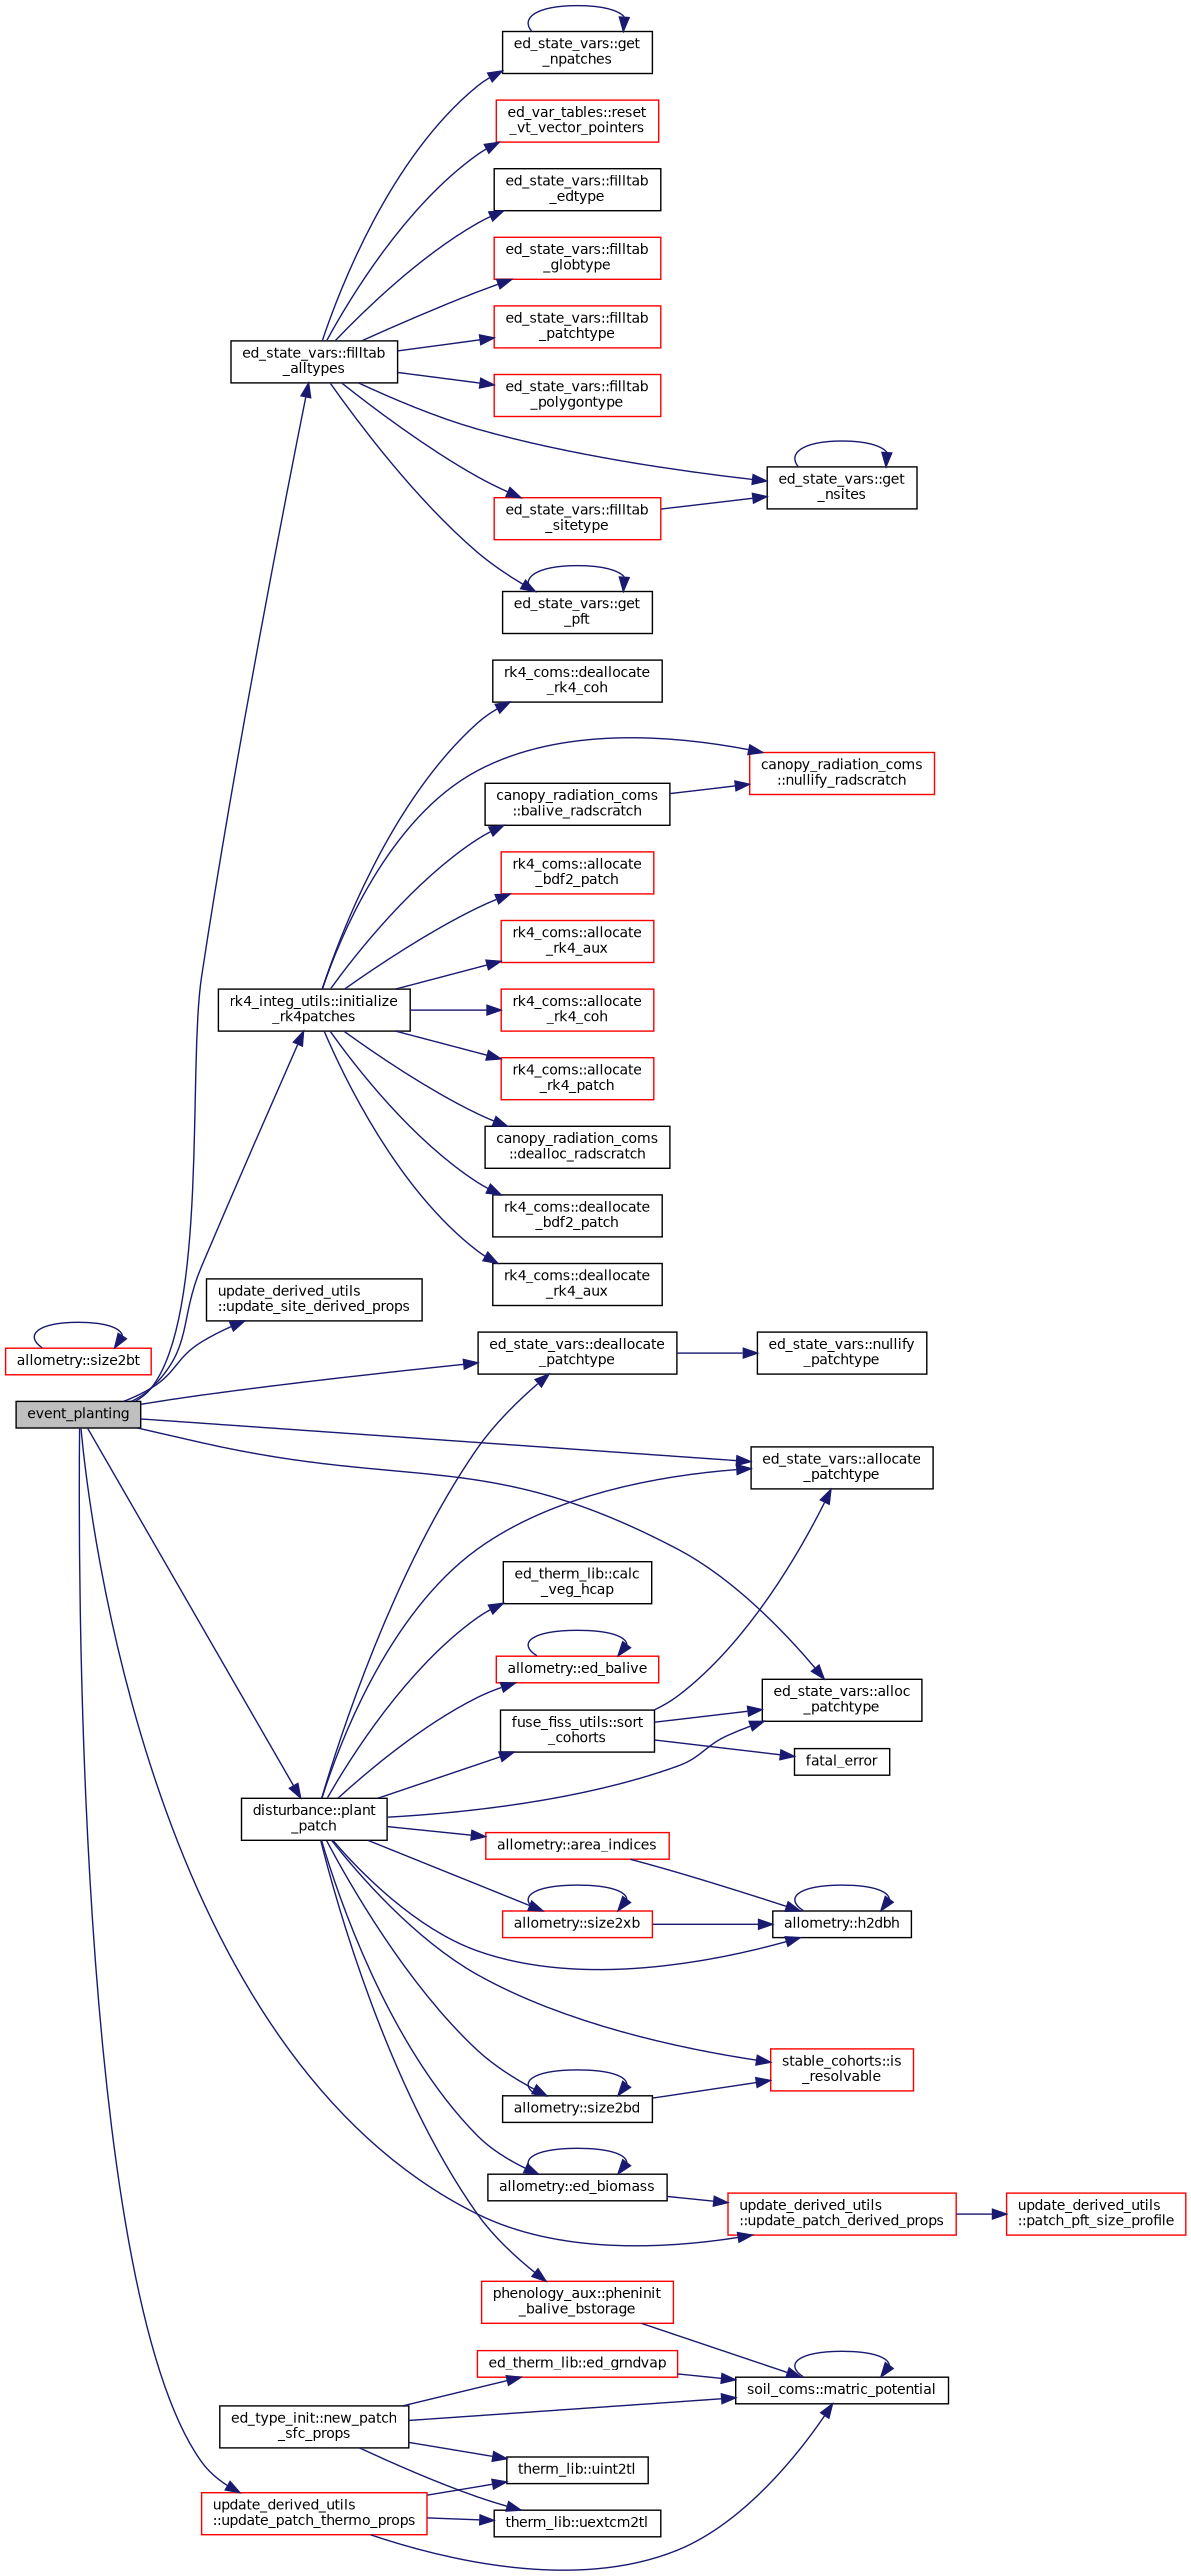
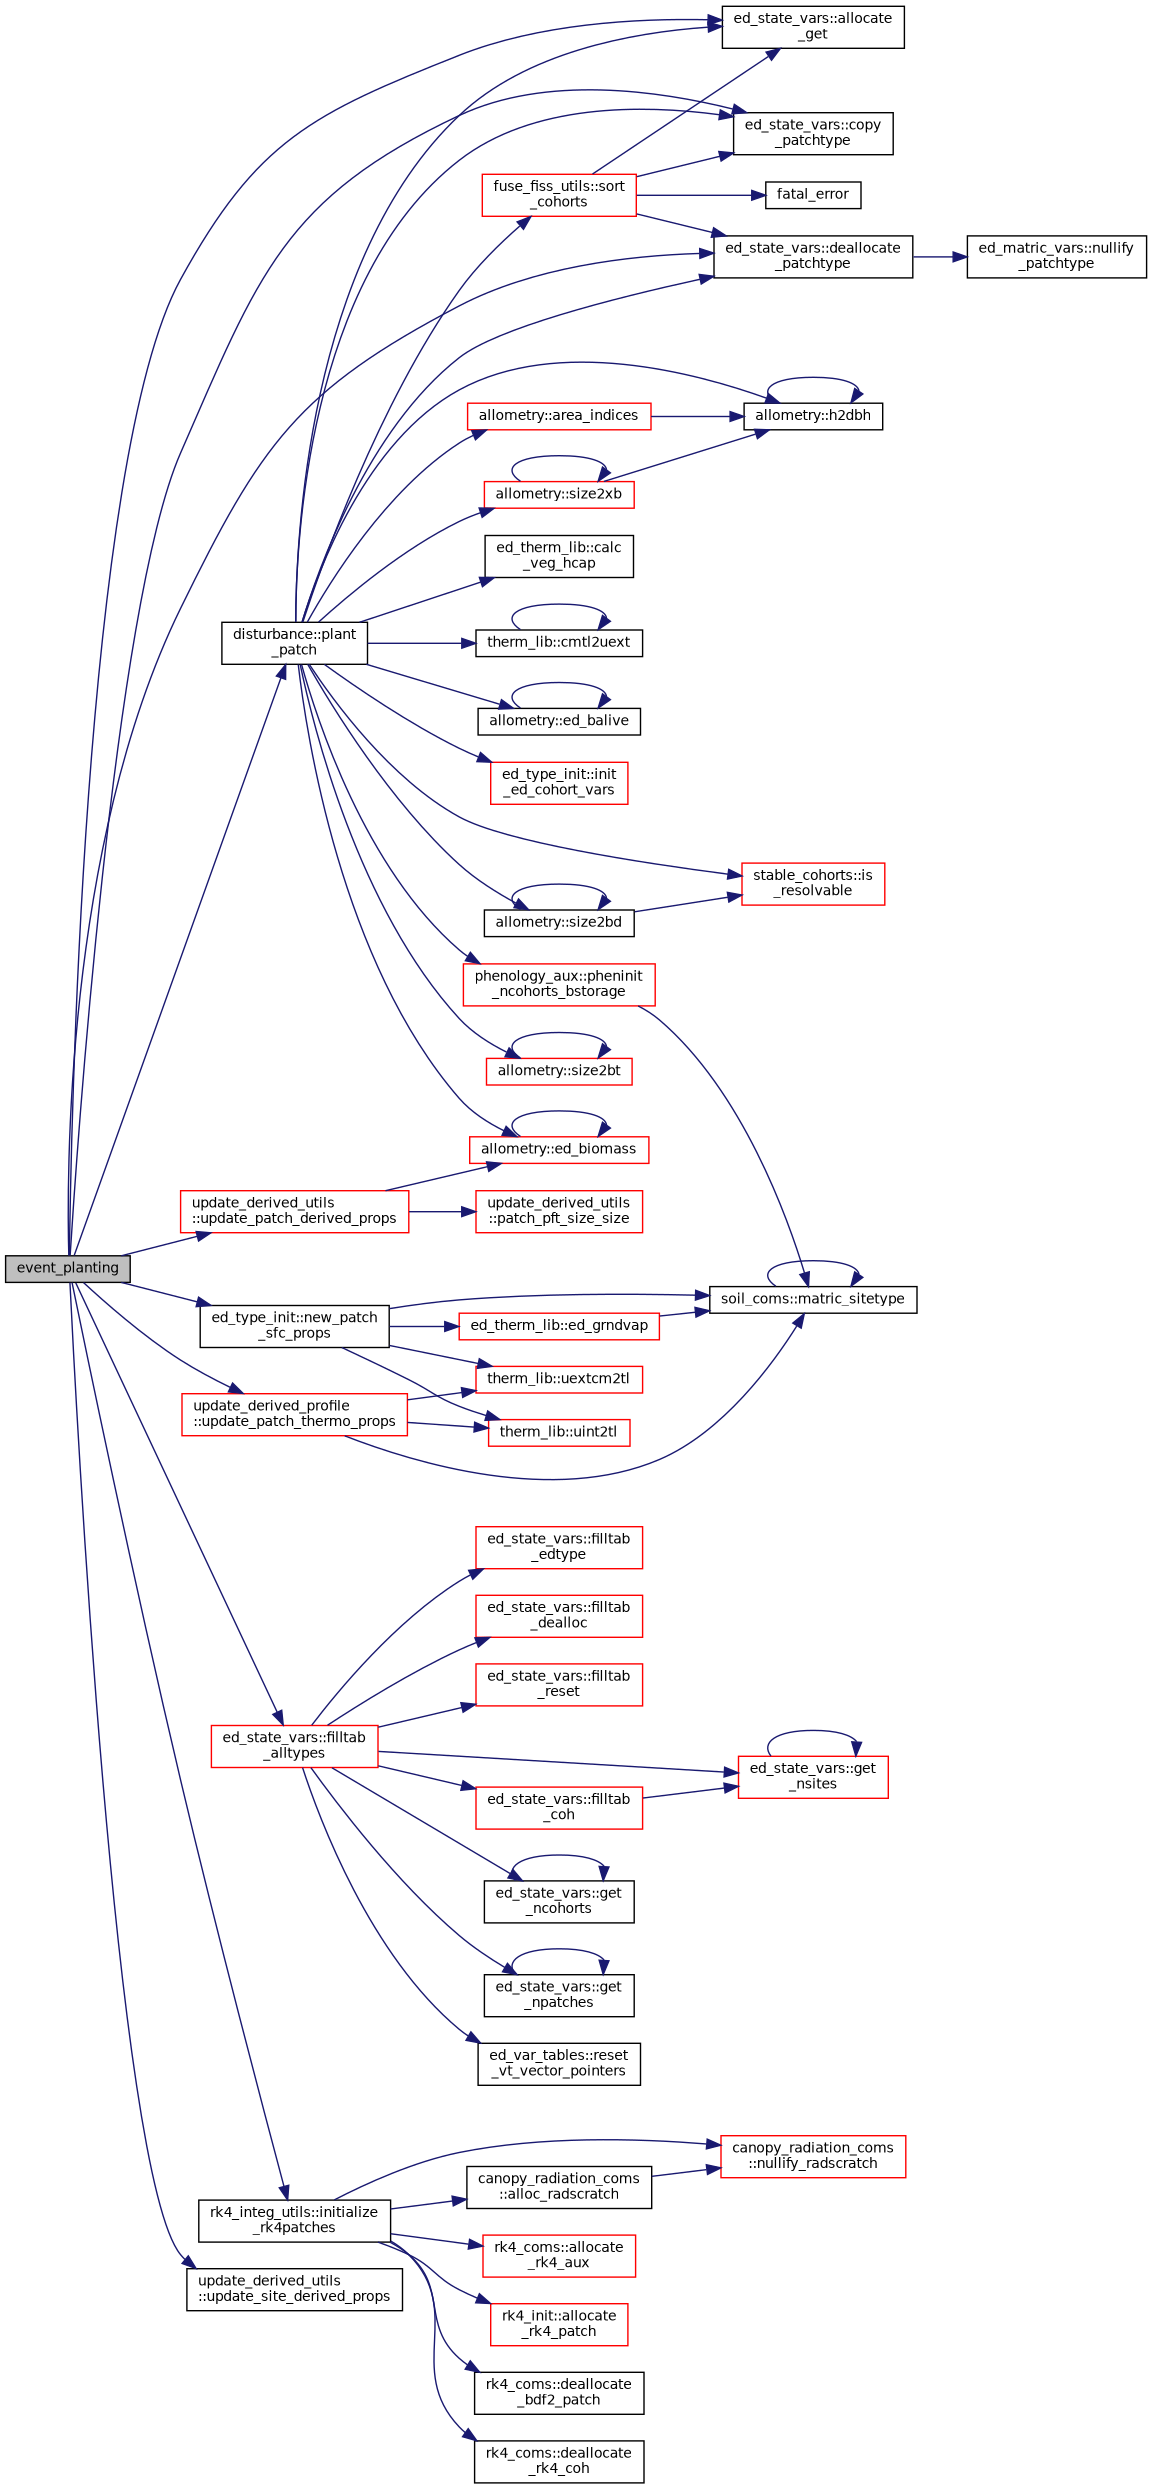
(578, 121) -> (559, 2064)
(578, 190) -> (559, 1548)
none -> (675, 223)
(578, 258) -> none
(578, 327) -> (559, 1616)
(314, 362) -> (295, 1746)
(578, 396) -> (559, 1685)
(842, 488) -> (813, 1777)
(578, 519) -> (559, 1808)
(578, 612) -> (559, 1902)
none -> (559, 643)
none -> (559, 783)
(578, 804) -> (559, 2188)
(578, 873) -> none
none -> (370, 878)
(578, 1010) -> none
(578, 1079) -> (559, 2325)
(578, 1147) -> none
(578, 1284) -> none
none -> (159, 1292)
(842, 1353) -> (1057, 257)
(842, 1468) -> (813, 27)
(578, 1670) -> (559, 722)
(842, 1700) -> (813, 134)
(578, 1731) -> (559, 195)
(578, 2188) -> (559, 1150)
(690, 2199) -> (436, 1179)
(1096, 2214) -> (559, 1212)
(578, 2302) -> (559, 985)
(842, 2390) -> (813, 1300)
(578, 2470) -> (559, 1433)
(314, 2514) -> (295, 1415)
(578, 2523) -> (559, 1380)
